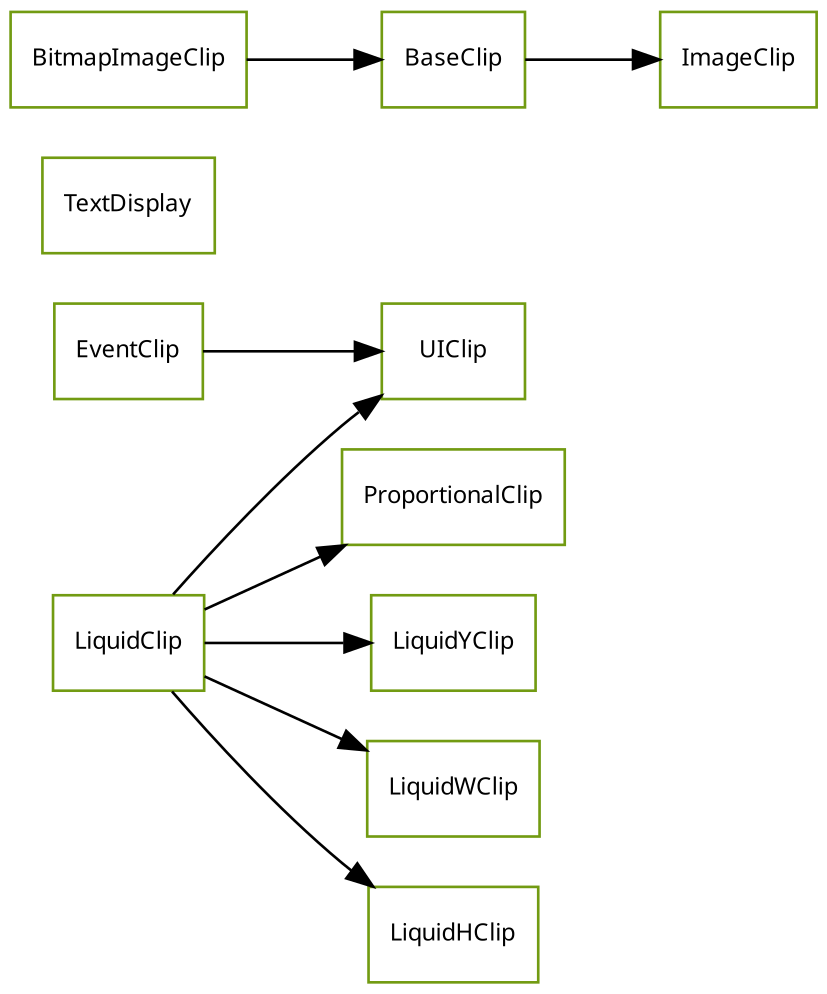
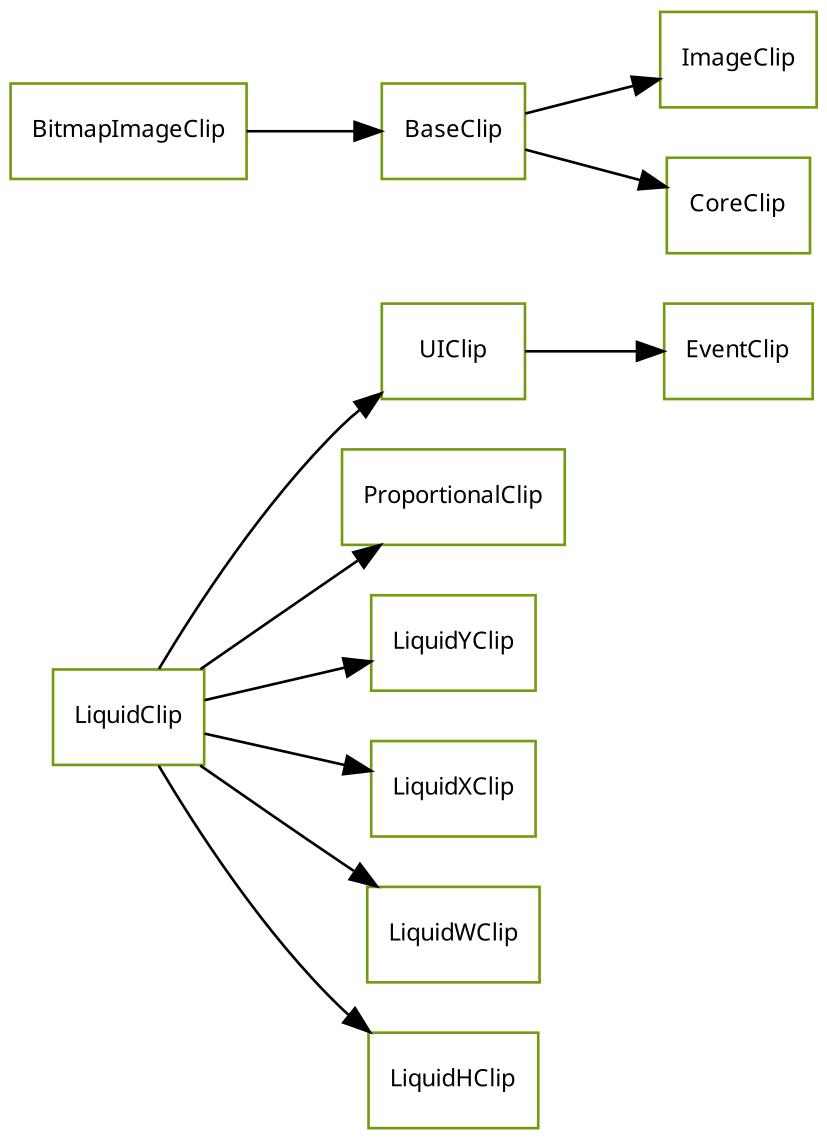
(129, 205) -> none
none -> (738, 205)
(279, 351) -> (581, 351)
none -> (453, 789)
